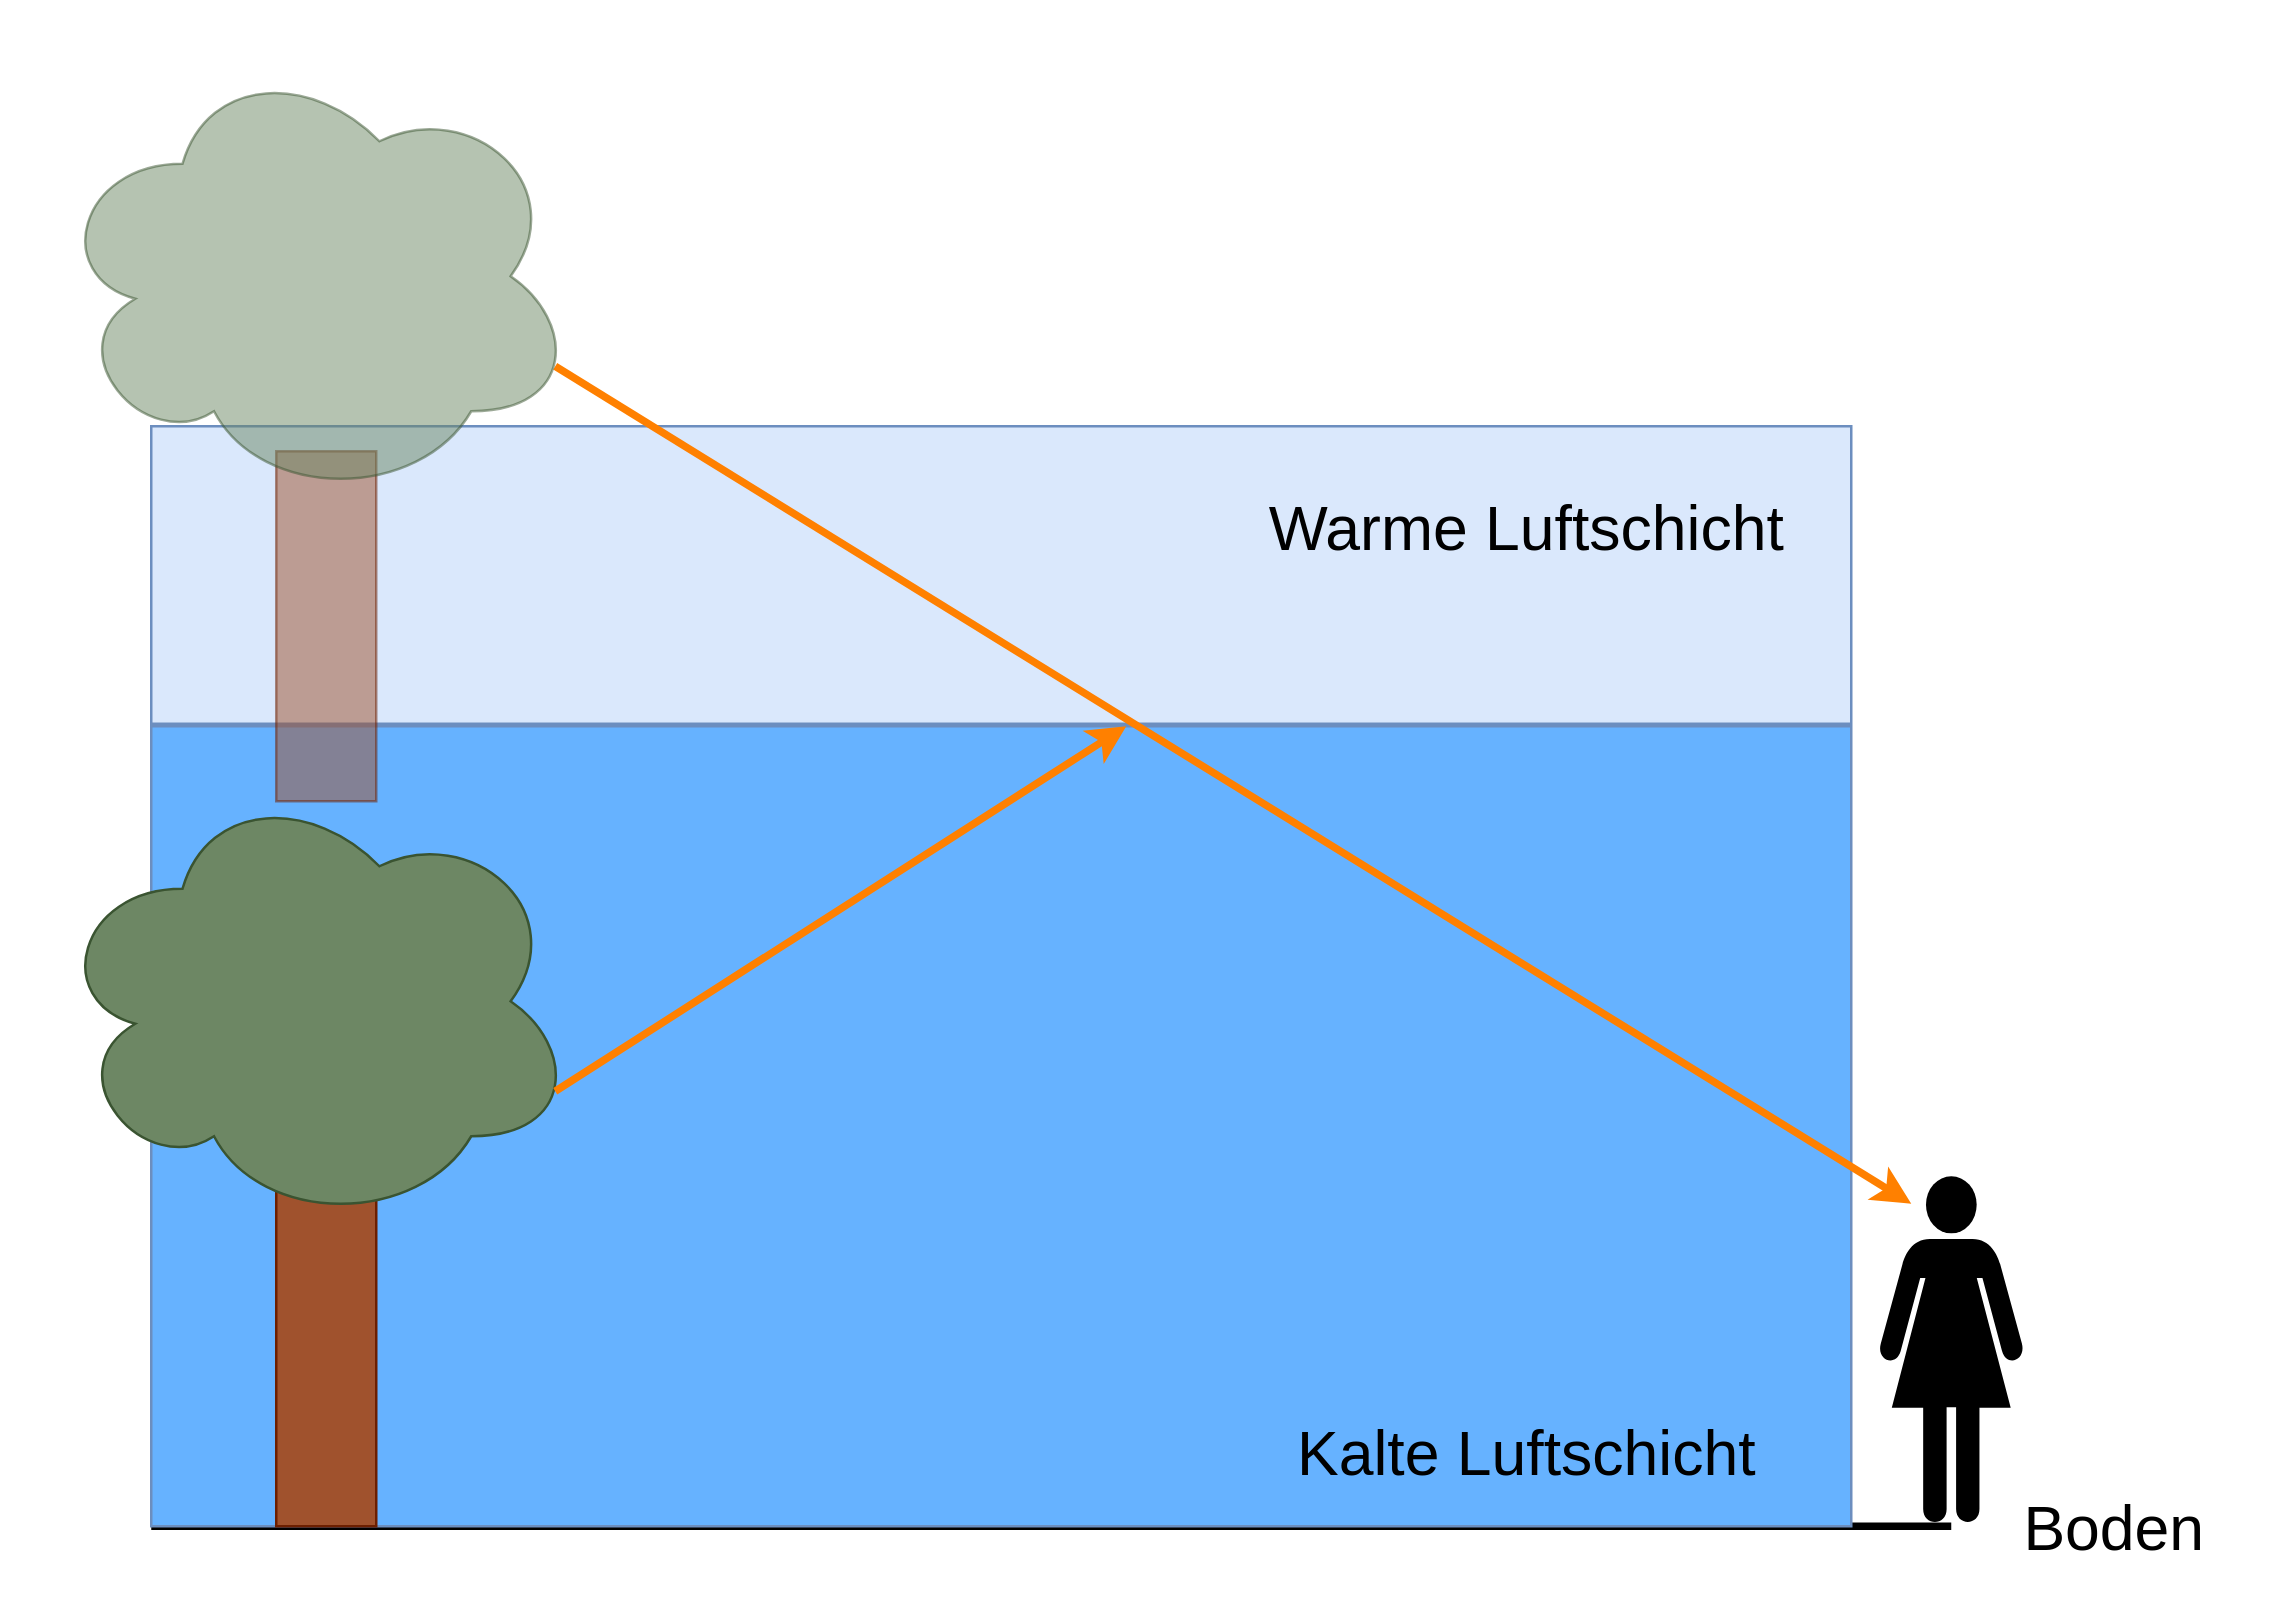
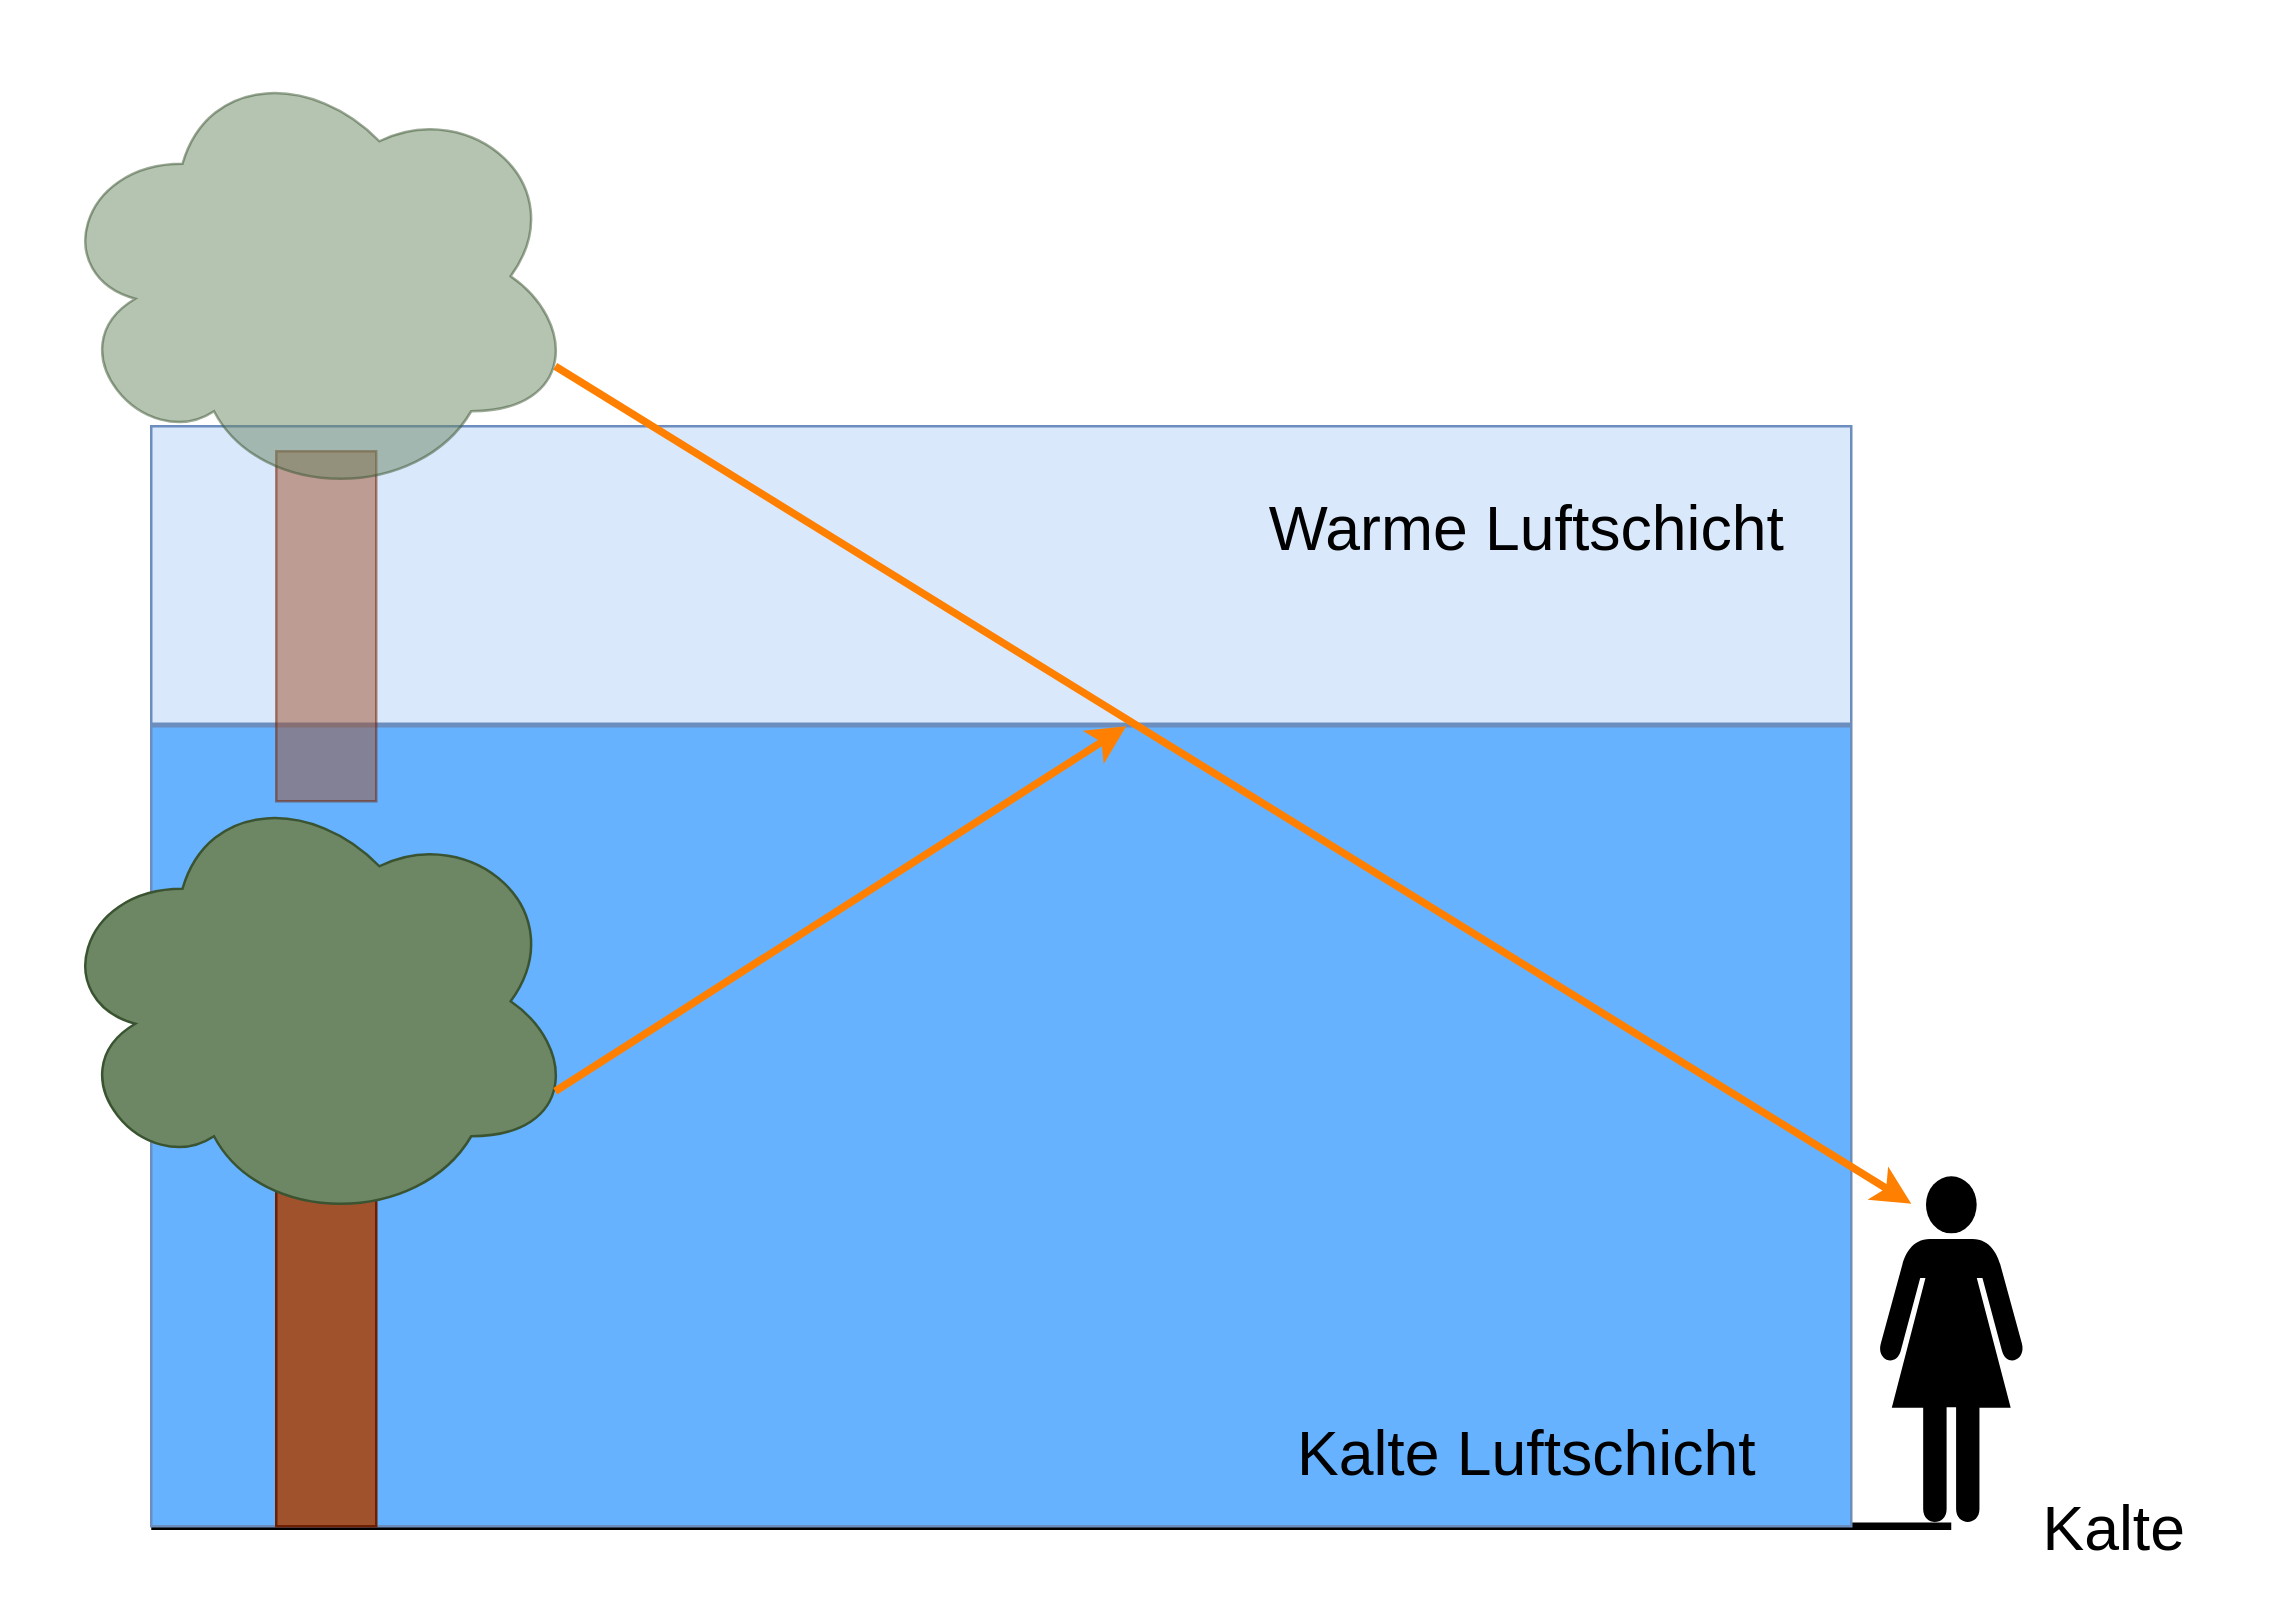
(2115, 1526) -> (2115, 1526)
